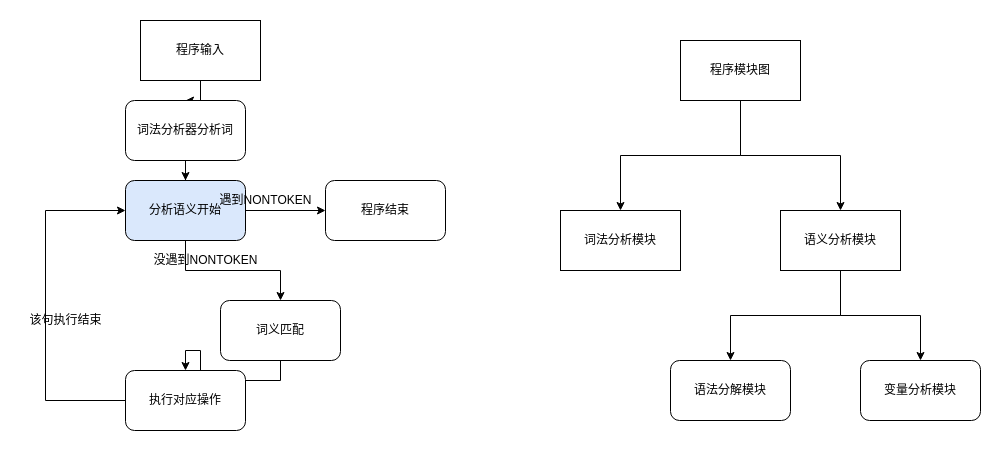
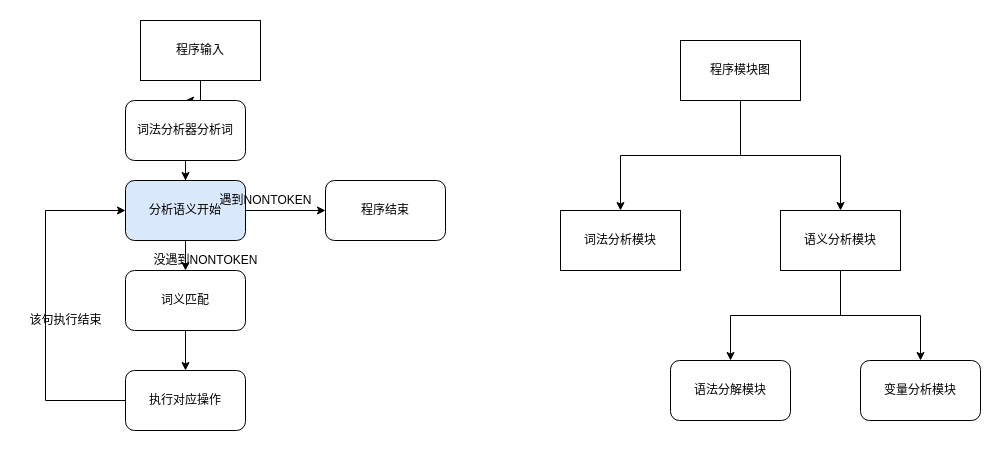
(281, 331) -> (186, 301)
